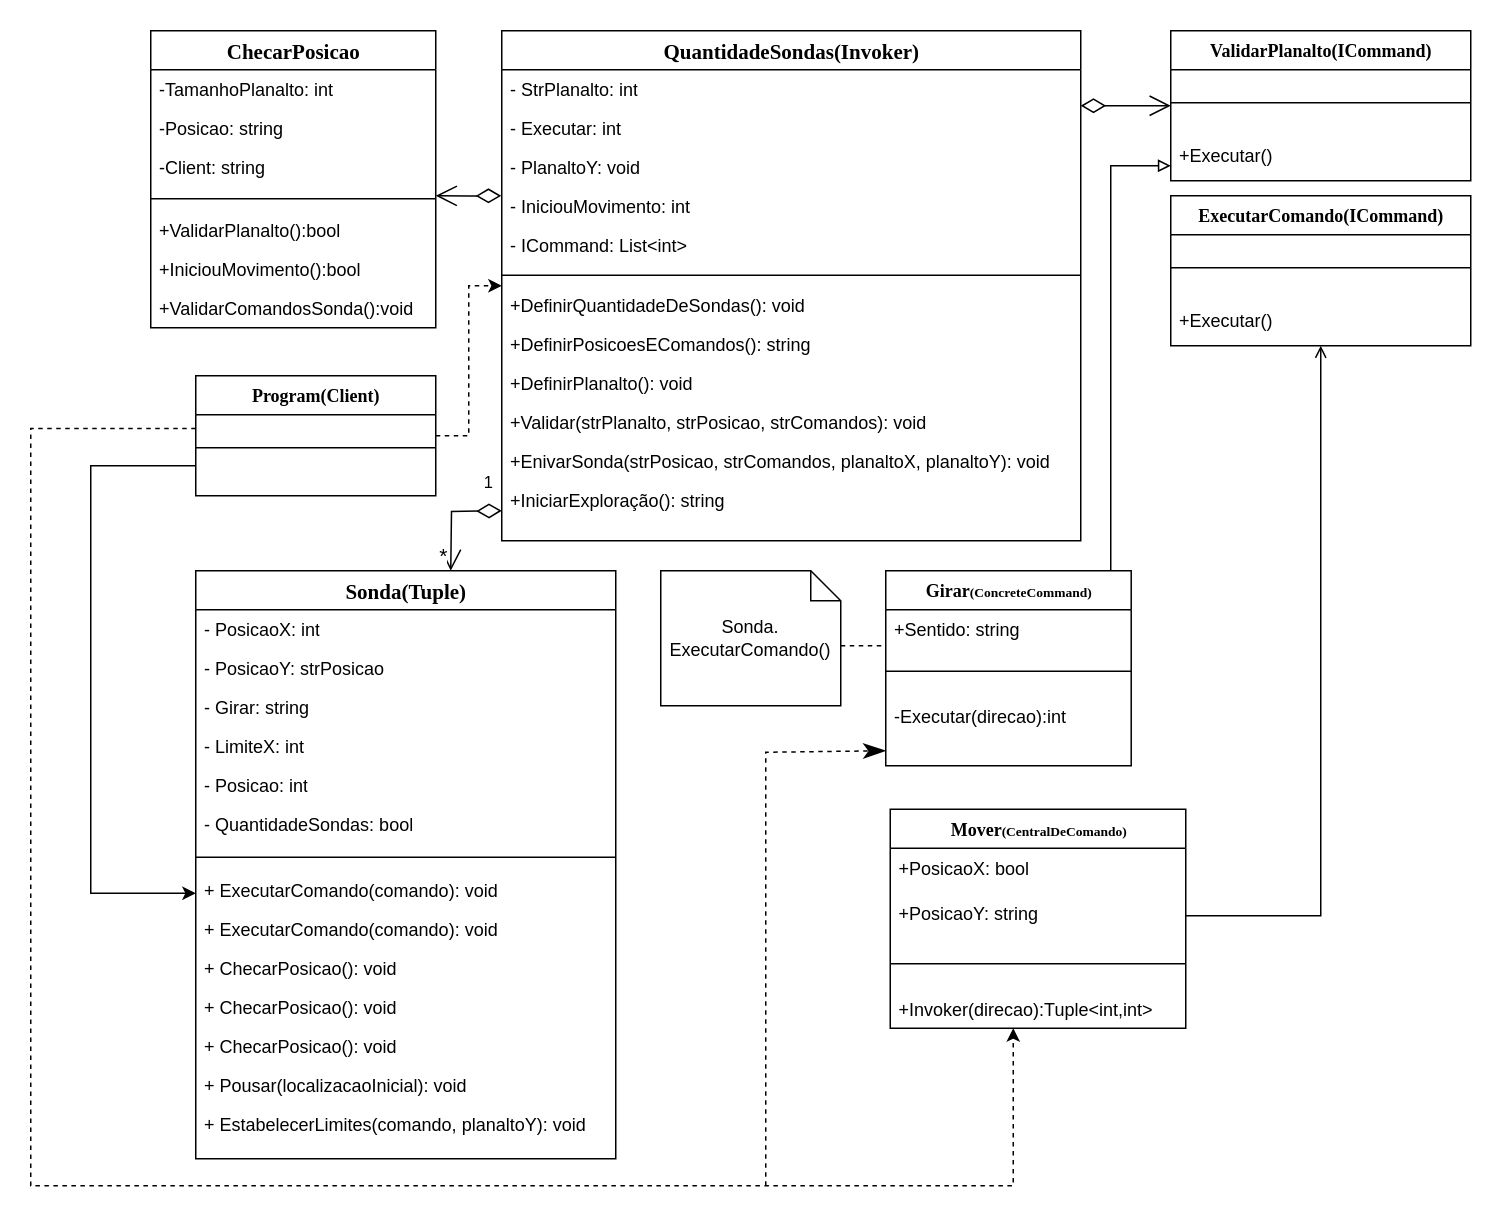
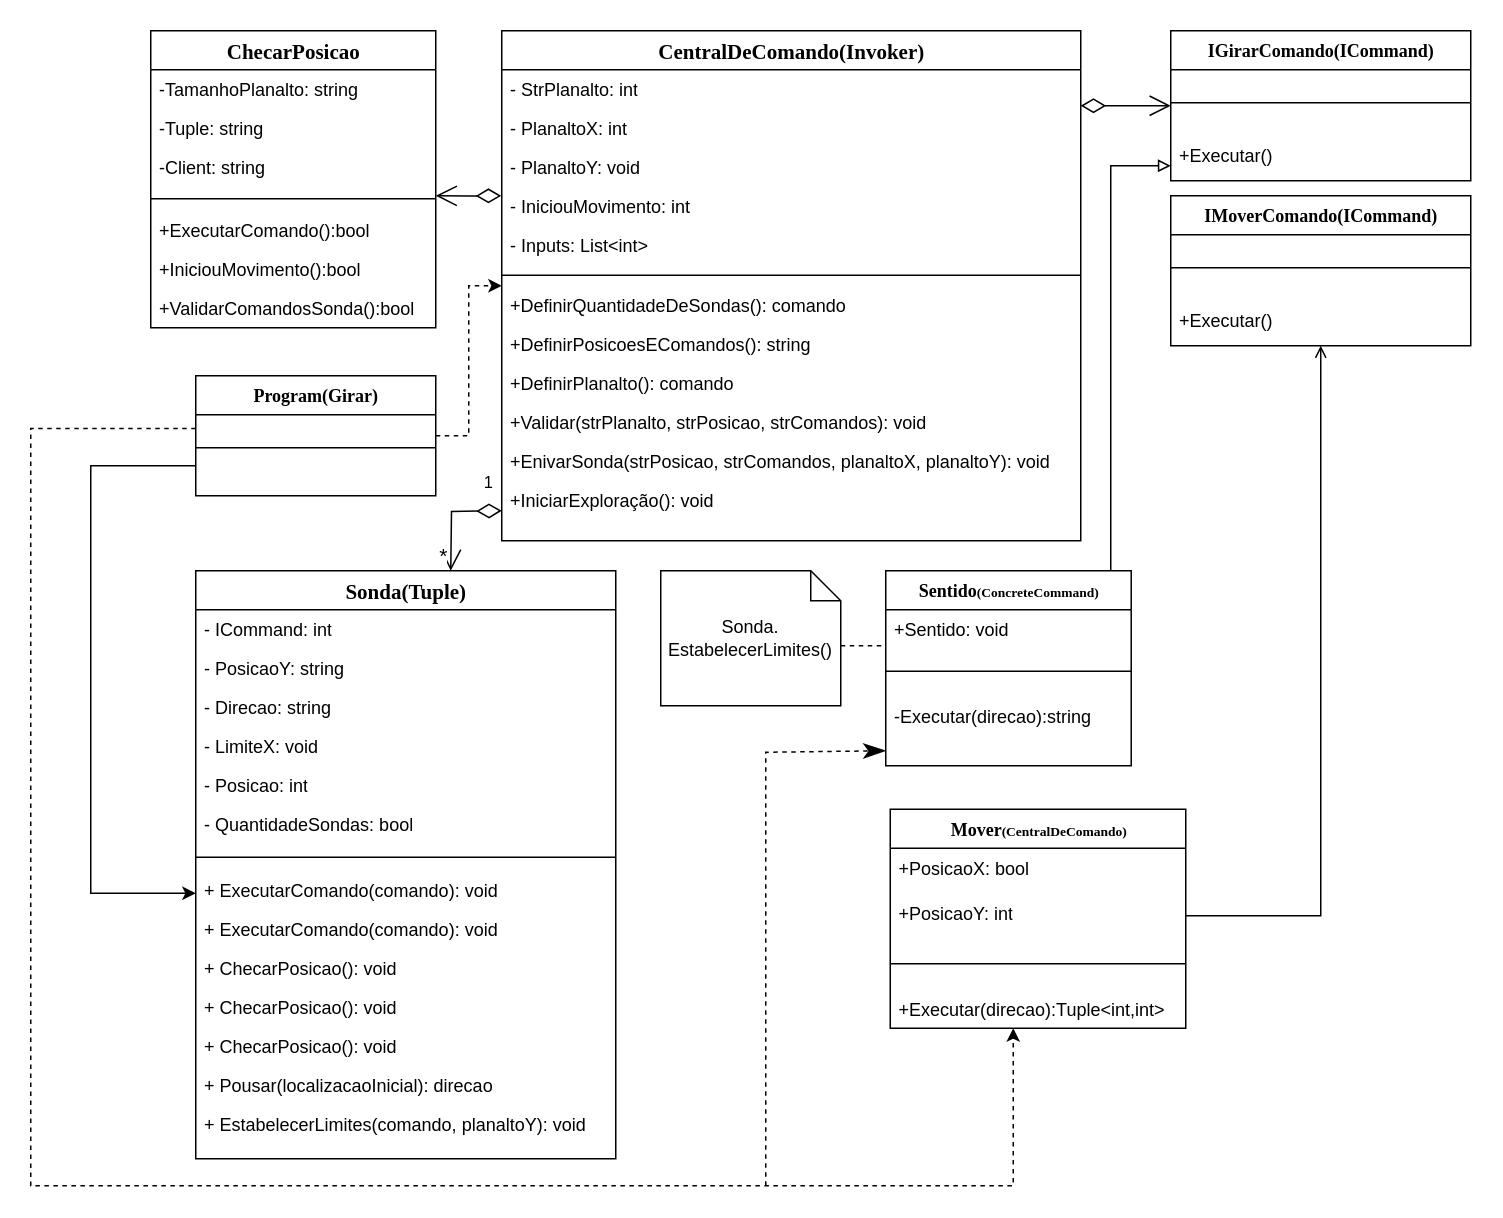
(792, 52) -> (792, 52)
(1322, 52) -> (1322, 52)
(254, 91) -> (269, 91)
(231, 130) -> (221, 130)
(577, 130) -> (577, 130)
(1322, 217) -> (1322, 217)
(262, 232) -> (271, 232)
(605, 247) -> (595, 247)
(668, 307) -> (686, 307)
(292, 310) -> (292, 310)
(615, 385) -> (633, 385)
(317, 397) -> (317, 397)
(638, 502) -> (628, 502)
(1010, 592) -> (1010, 592)
(269, 631) -> (271, 631)
(966, 631) -> (956, 631)
(751, 638) -> (751, 638)
(304, 670) -> (284, 670)
(269, 709) -> (279, 709)
(999, 718) -> (1010, 729)
(261, 748) -> (266, 748)
(976, 915) -> (960, 915)
(1040, 1021) -> (1040, 1021)
(353, 1087) -> (368, 1087)
